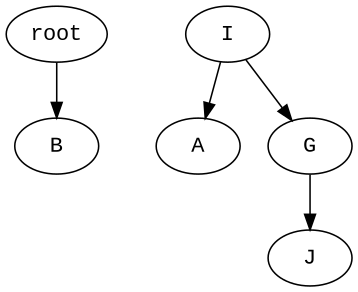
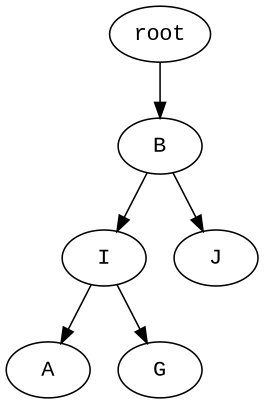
(310, 194) -> (184, 195)
none -> (136, 195)
